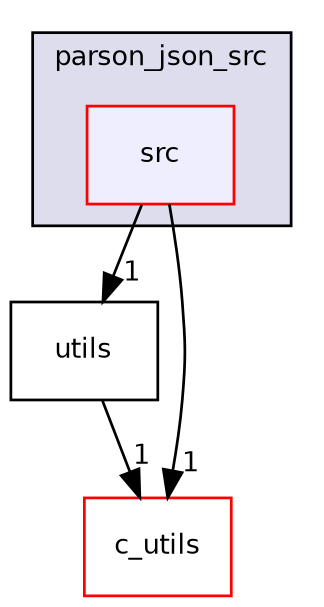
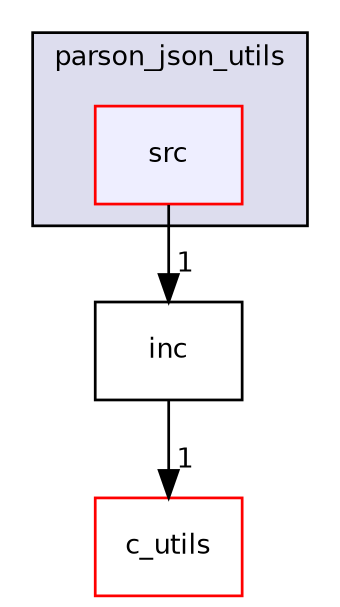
(162, 58) -> (170, 58)
(185, 337) -> none
(84, 351) -> (169, 351)
